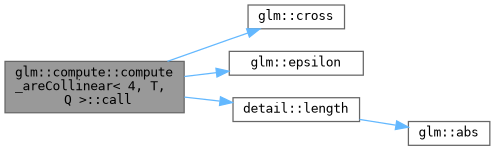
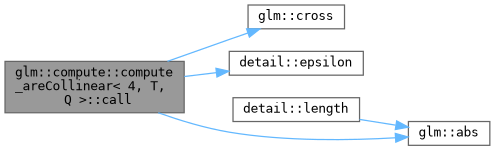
(296, 63) -> (296, 63)
(202, 99) -> (275, 138)
